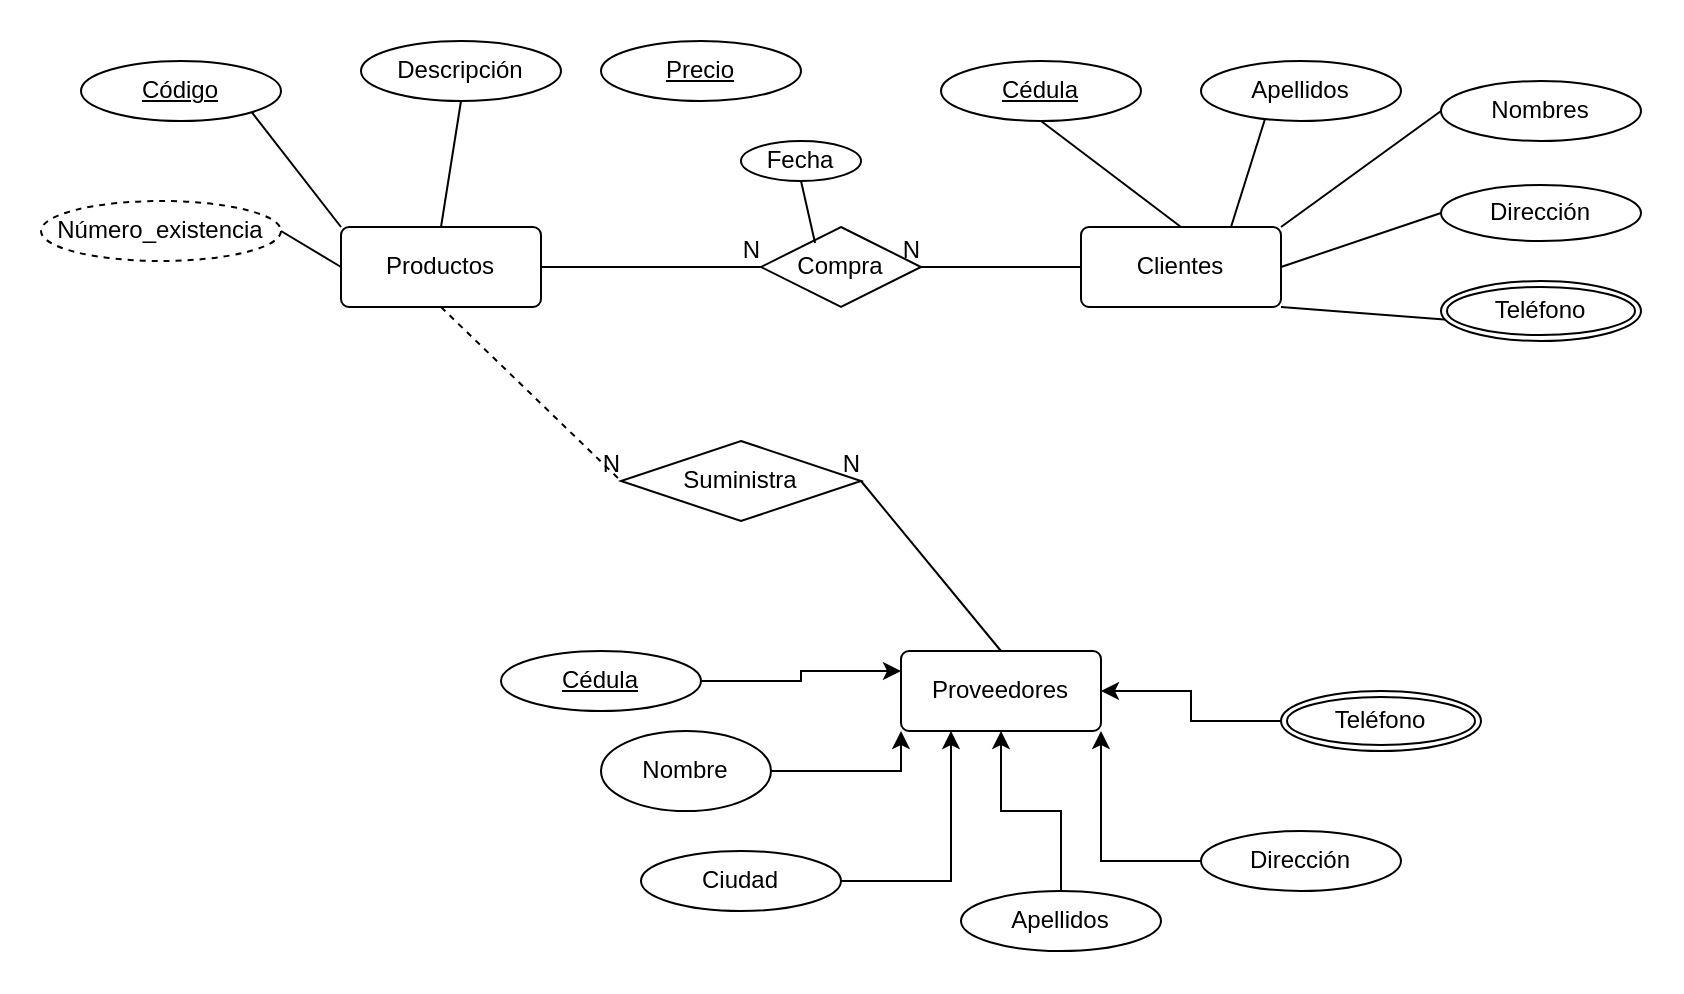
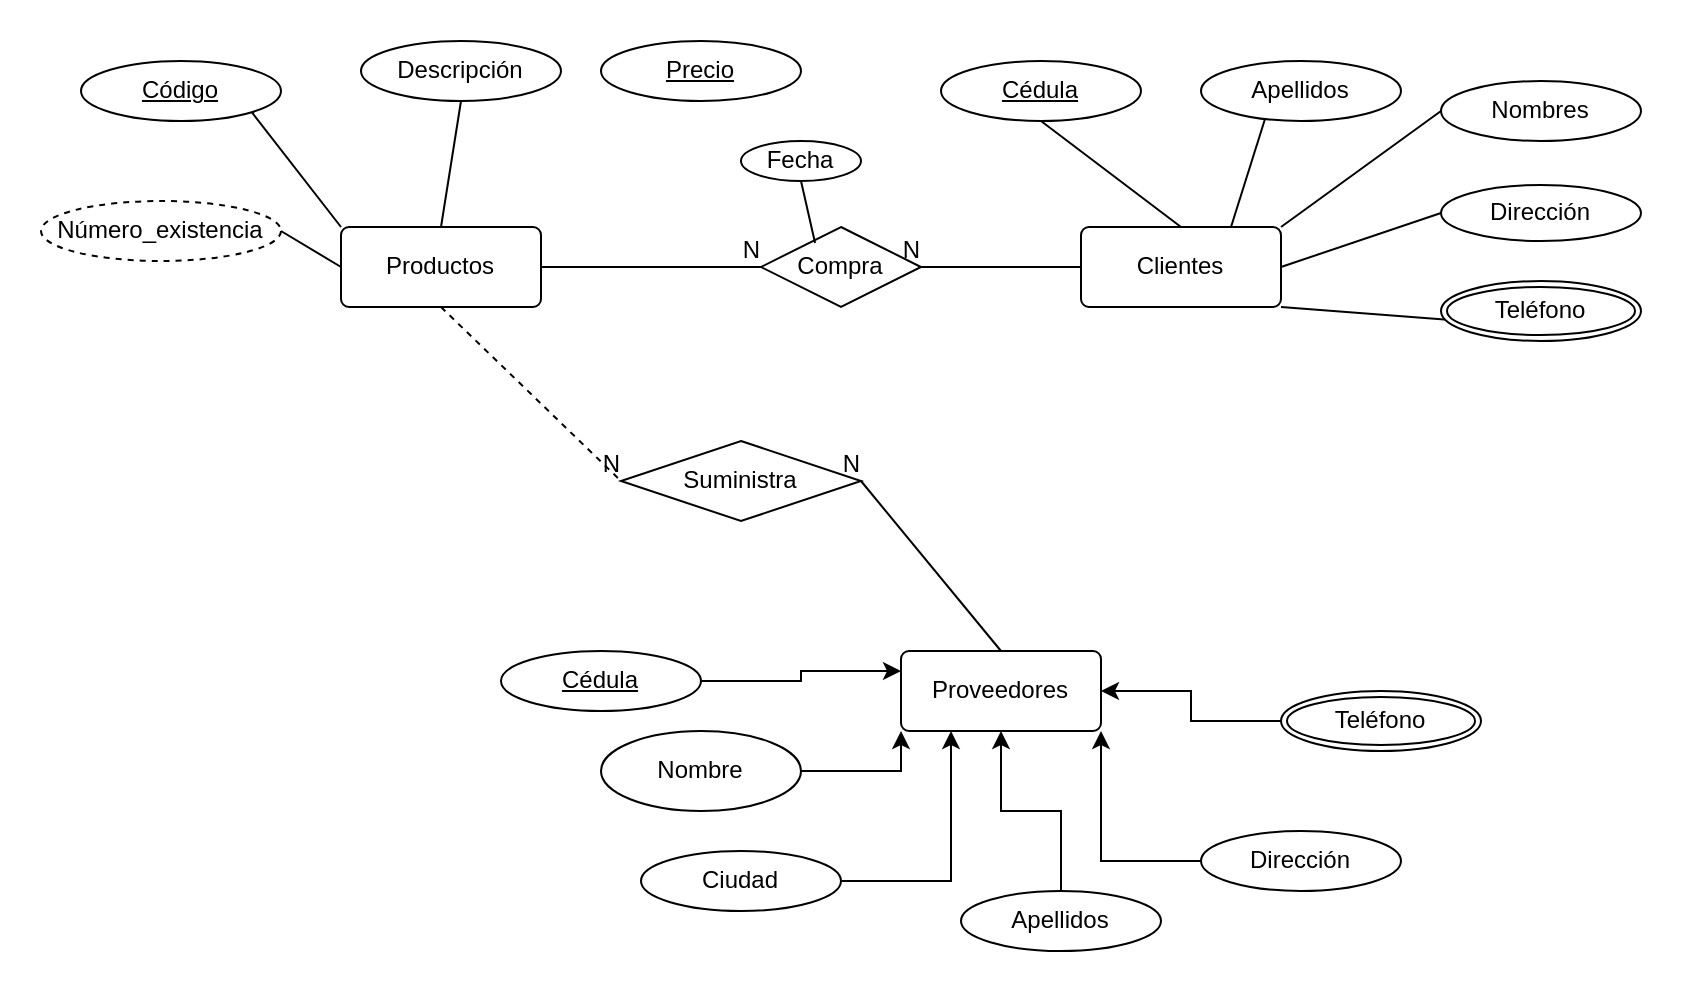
(686, 771) -> (701, 771)
